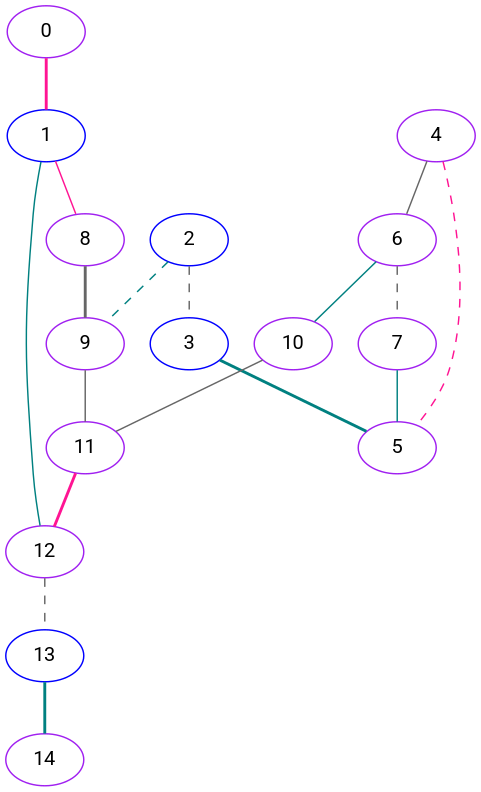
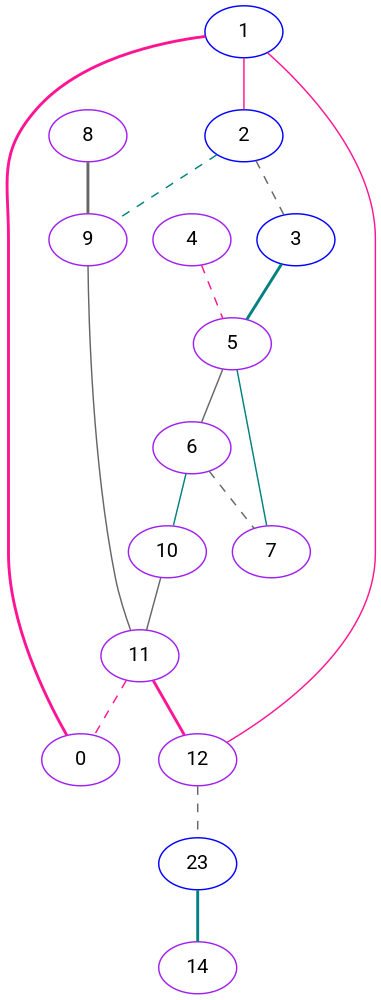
(66, 188) -> (244, 84)
(417, 188) -> (212, 396)
(26, 344) -> (375, 411)
(45, 656) -> (198, 864)
none -> (110, 708)
